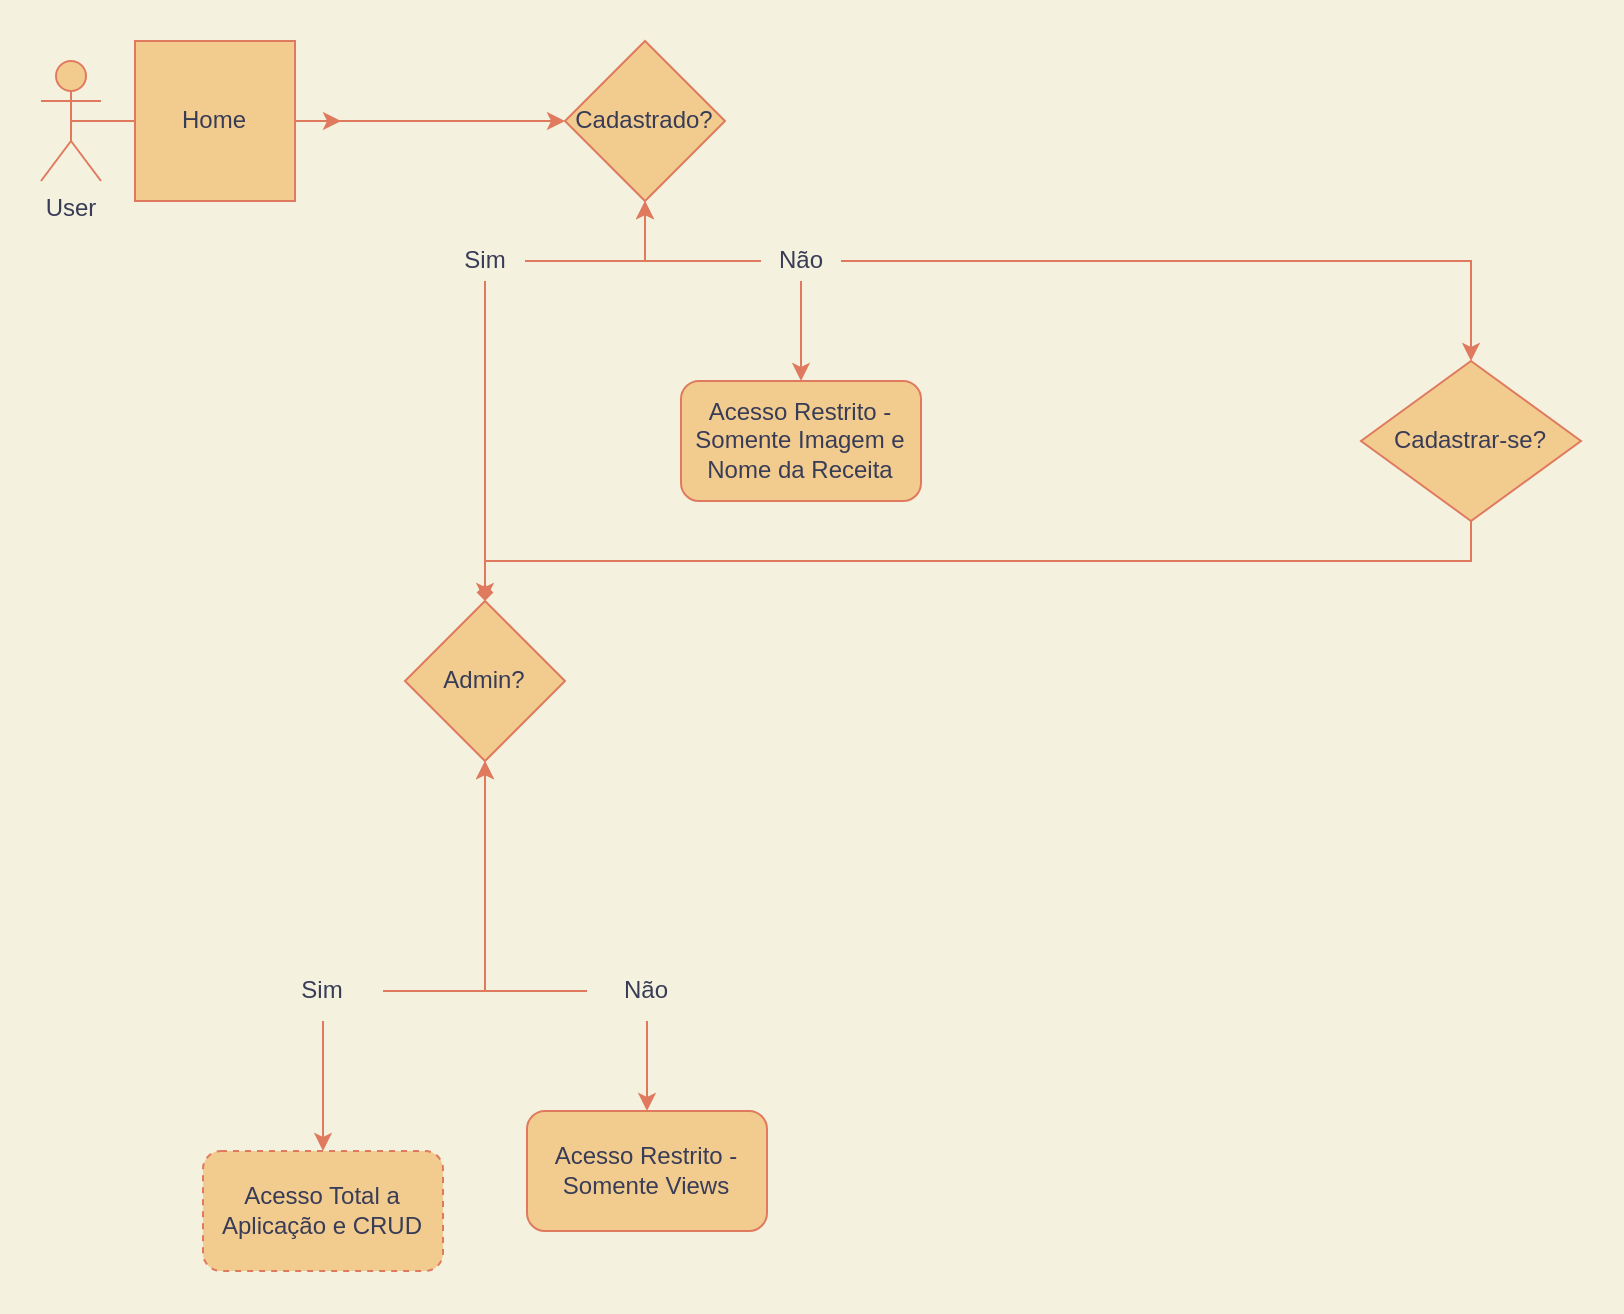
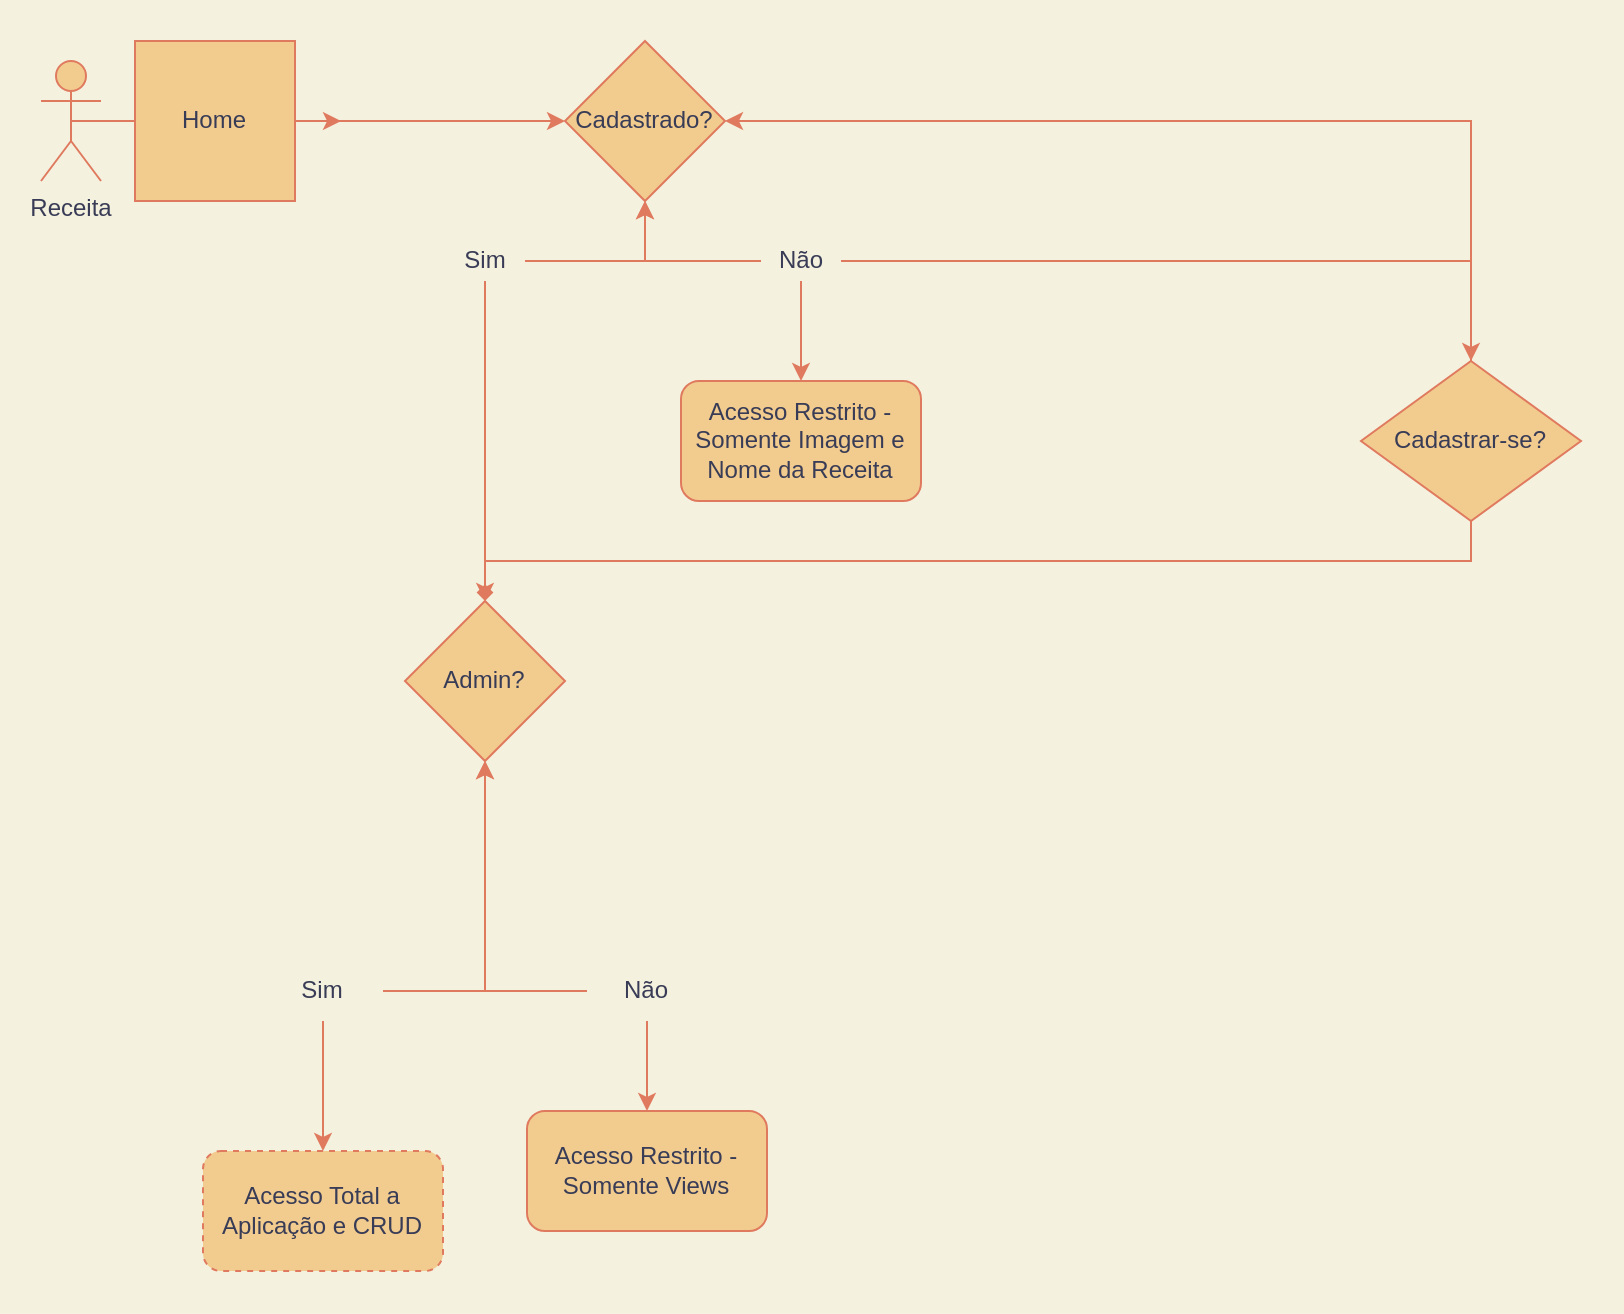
none -> (1173, 121)
(72, 209) -> (72, 209)
